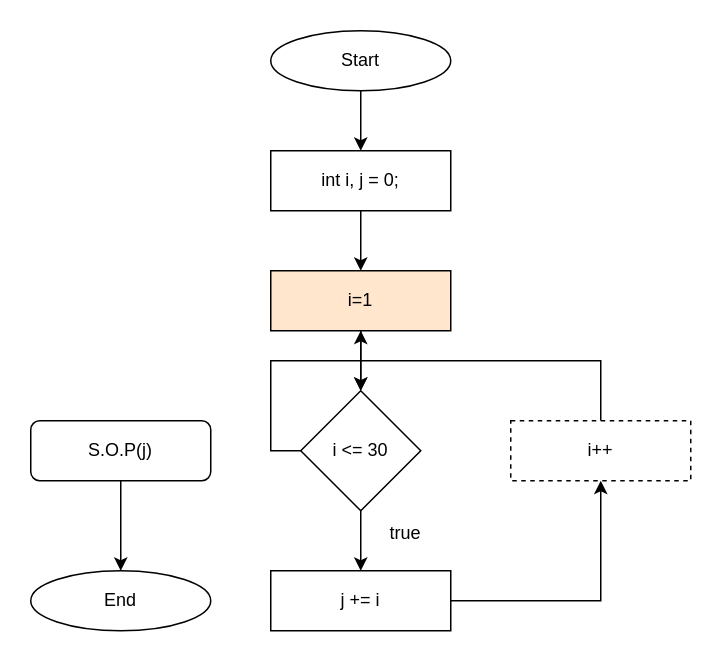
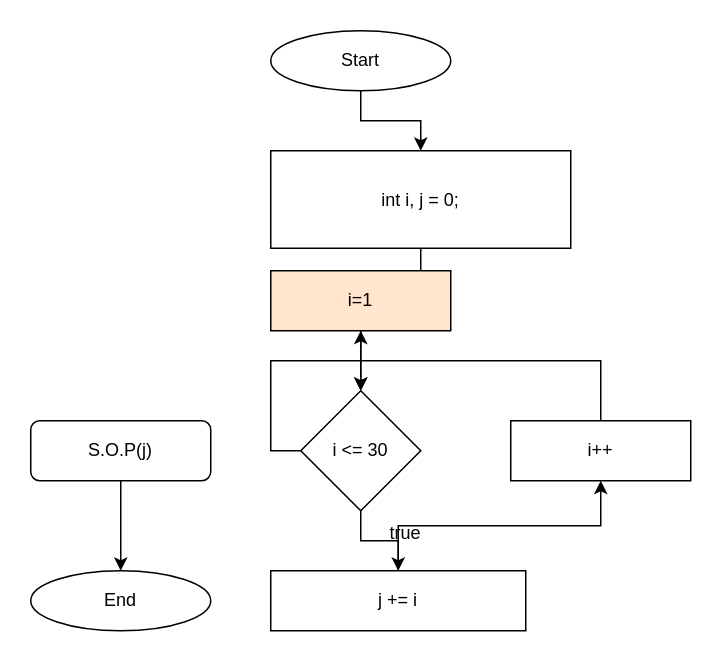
(361, 181) -> (421, 200)
(601, 451) -> (601, 451)
(361, 601) -> (398, 601)
